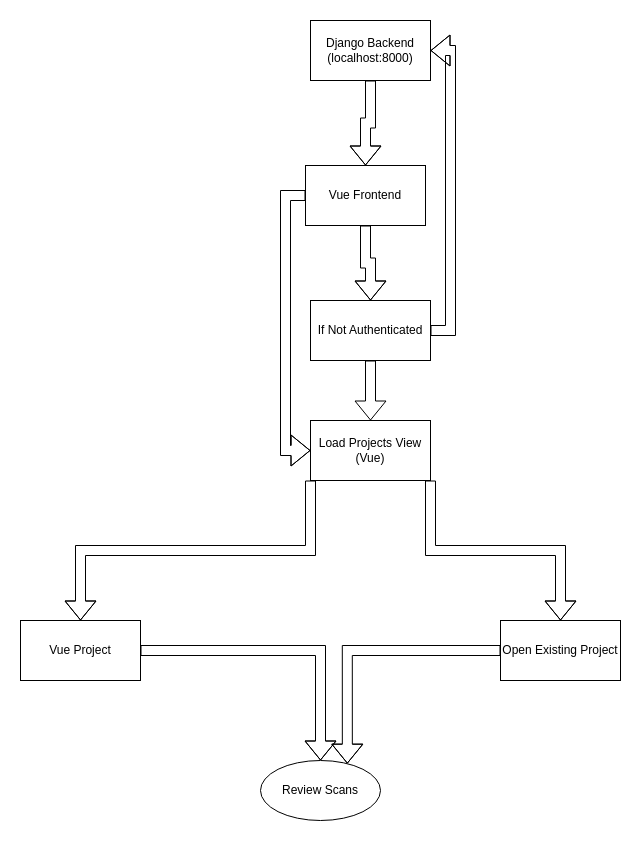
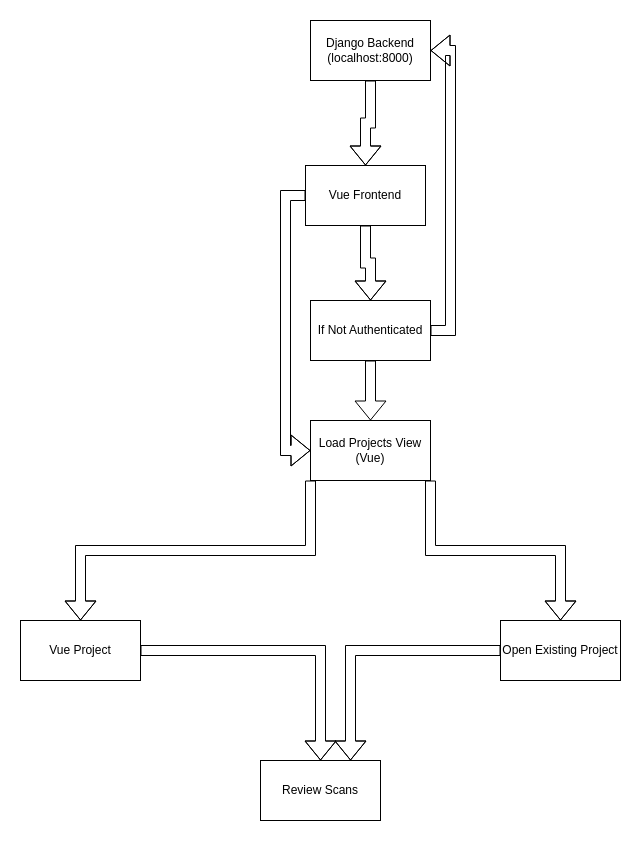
(321, 791) -> (321, 791)
